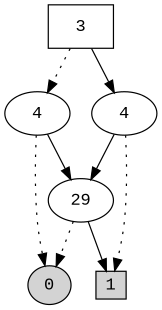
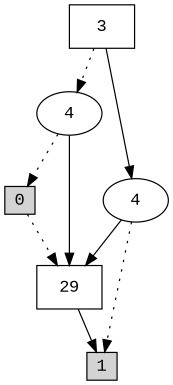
(81, 200) -> (69, 287)
(67, 238) -> (39, 235)
(49, 285) -> (20, 200)
